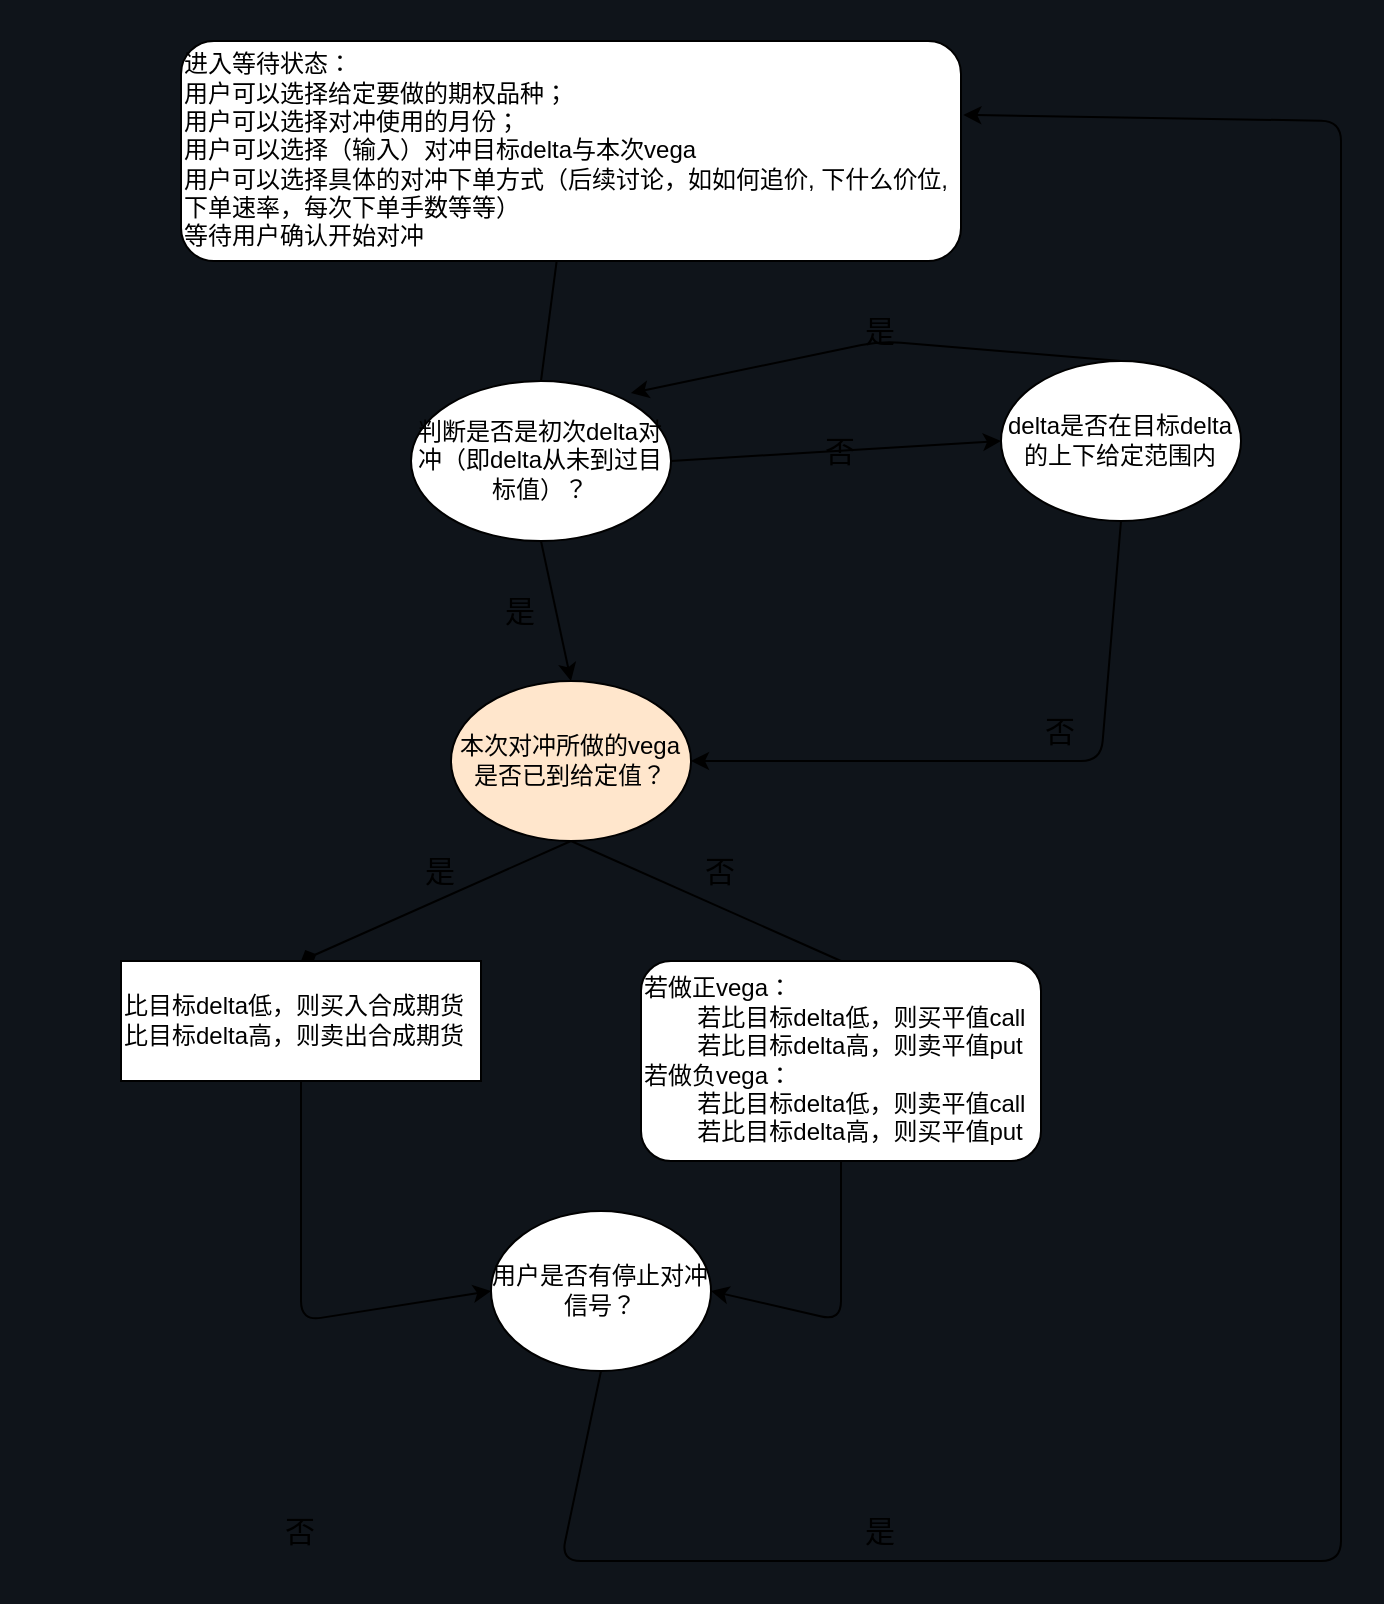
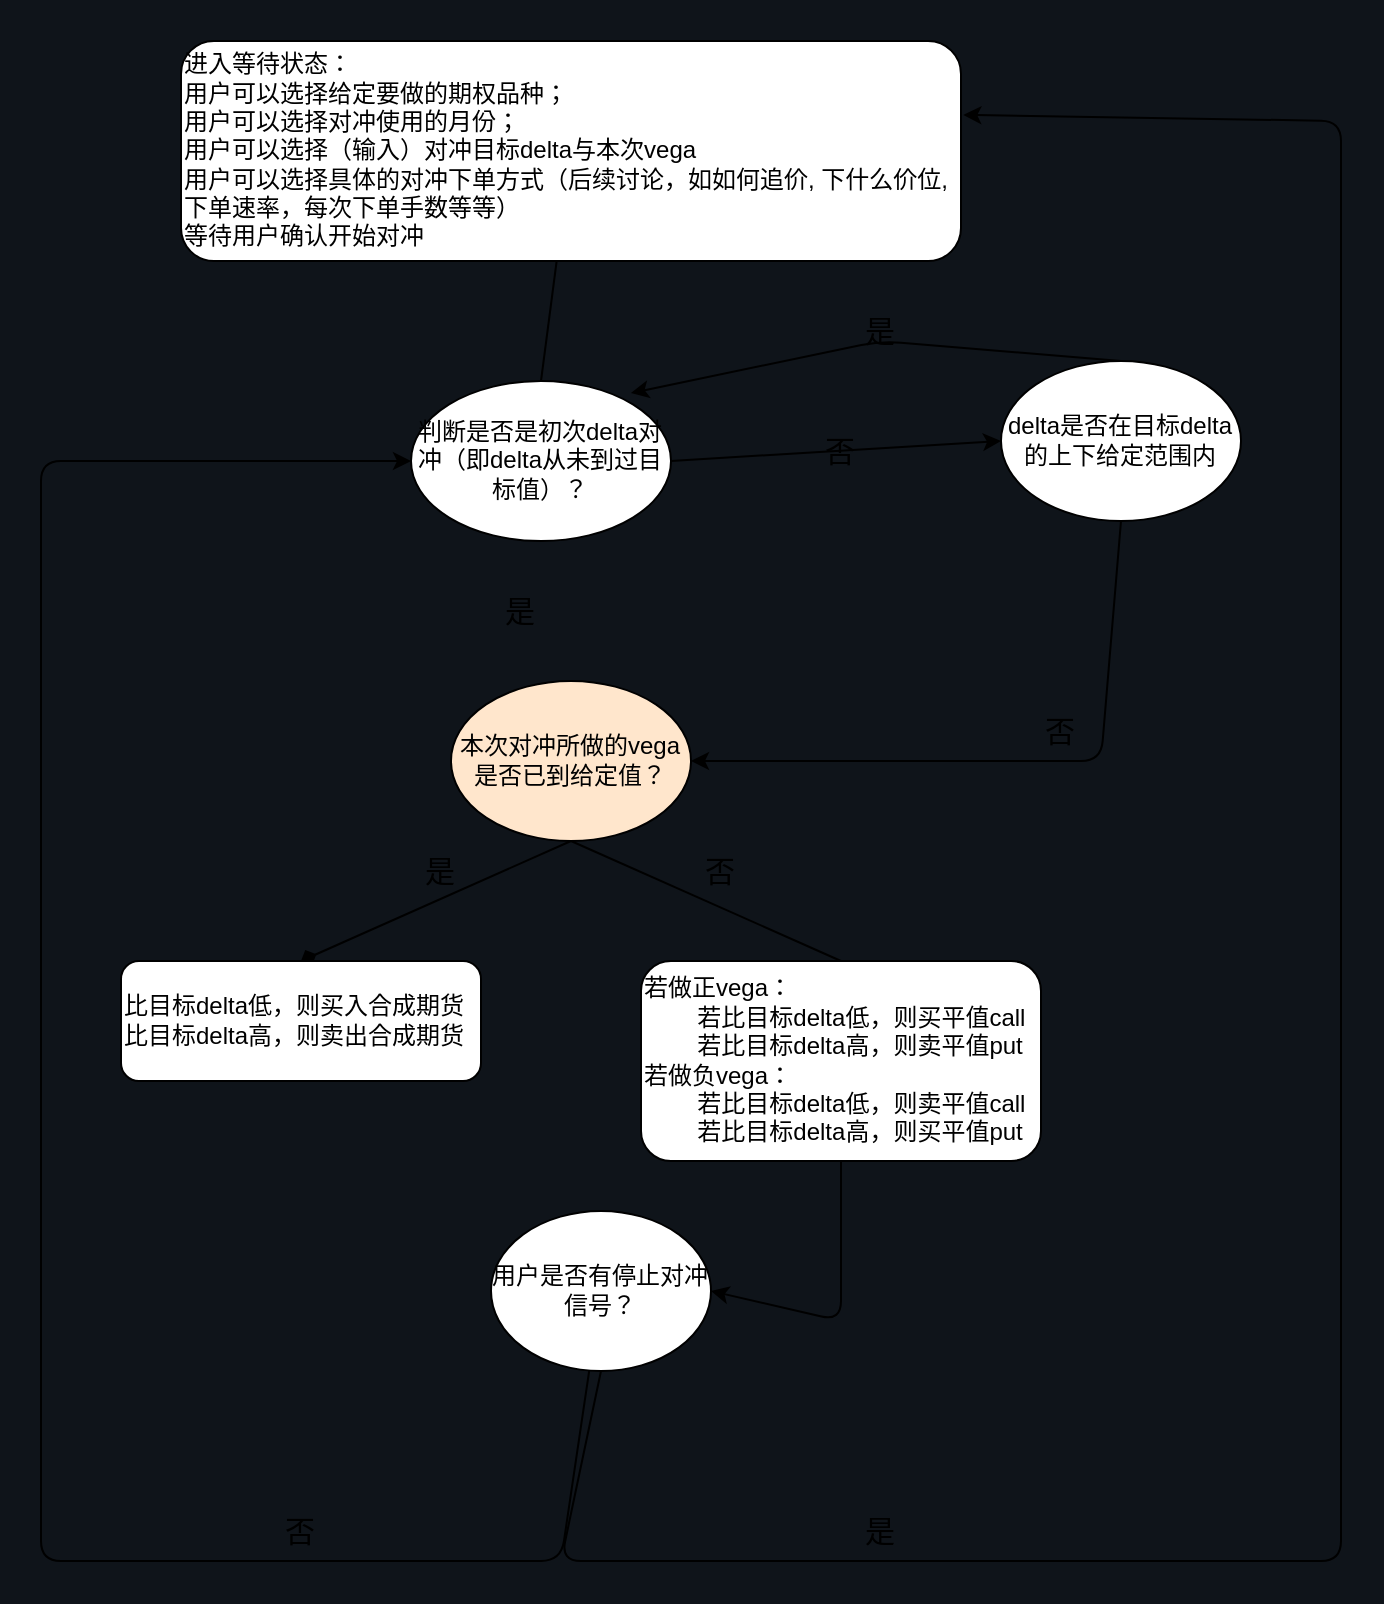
(555, 605) -> none
(301, 1021) -> (301, 1021)
none -> (41, 1094)
(301, 1283) -> none
